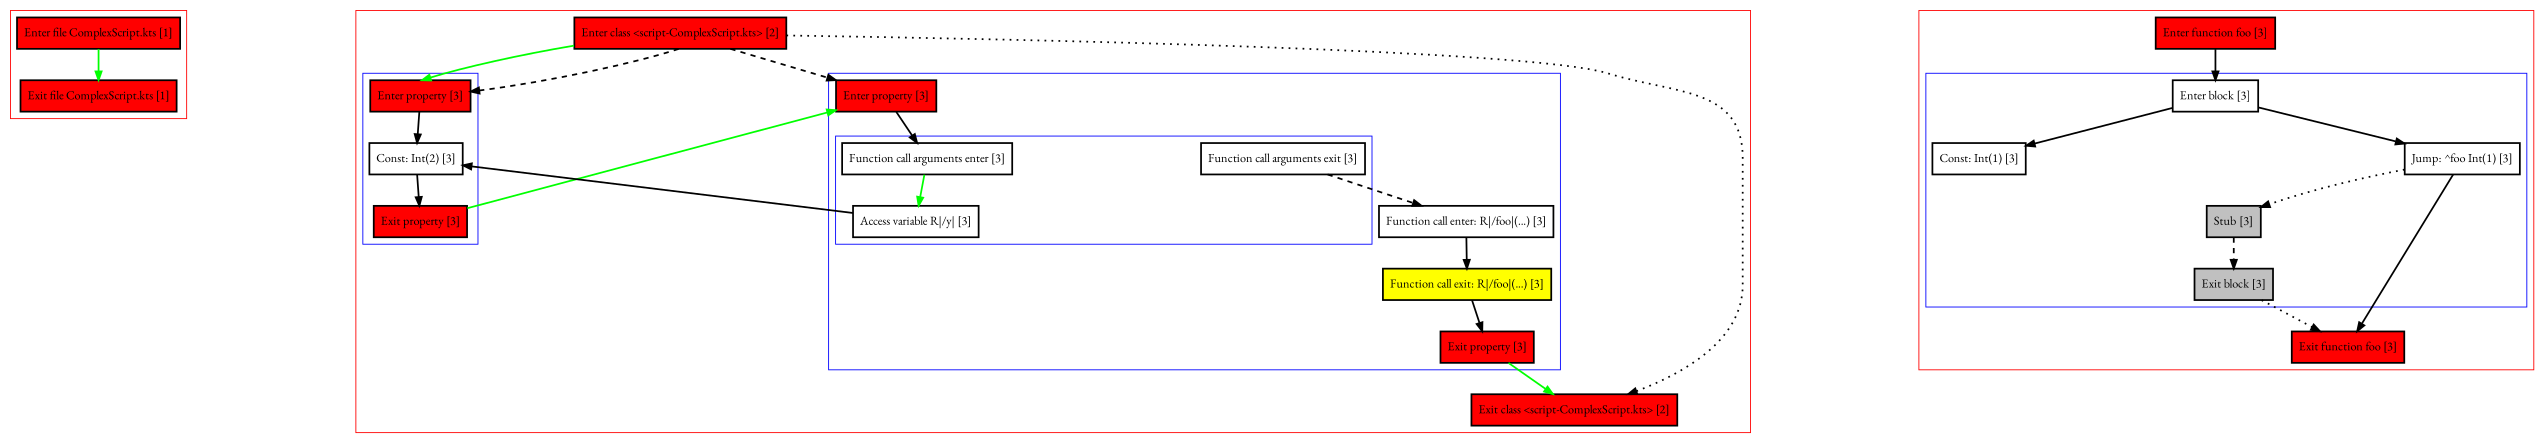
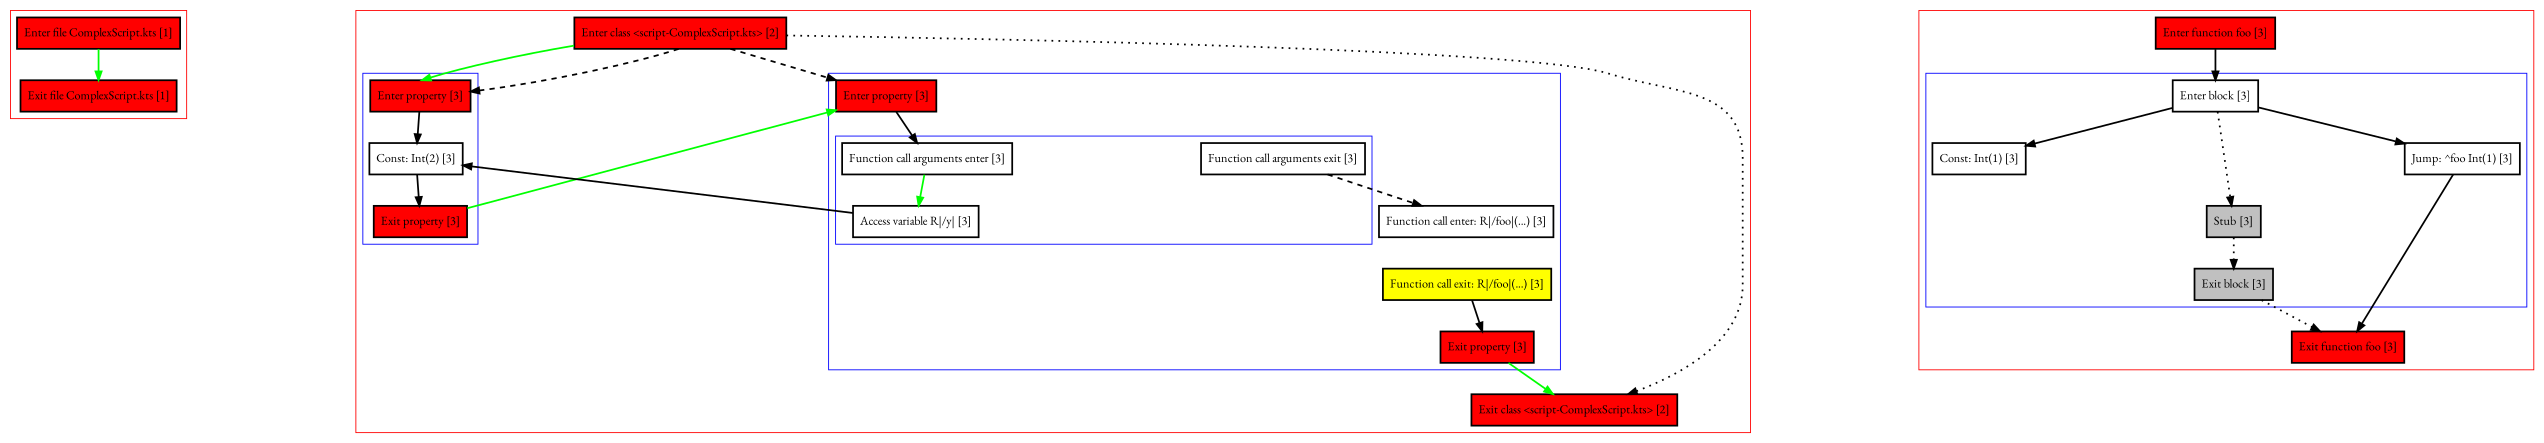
(2336, 185) -> (2224, 154)
(1467, 249) -> none
(2234, 249) -> (2234, 249)
